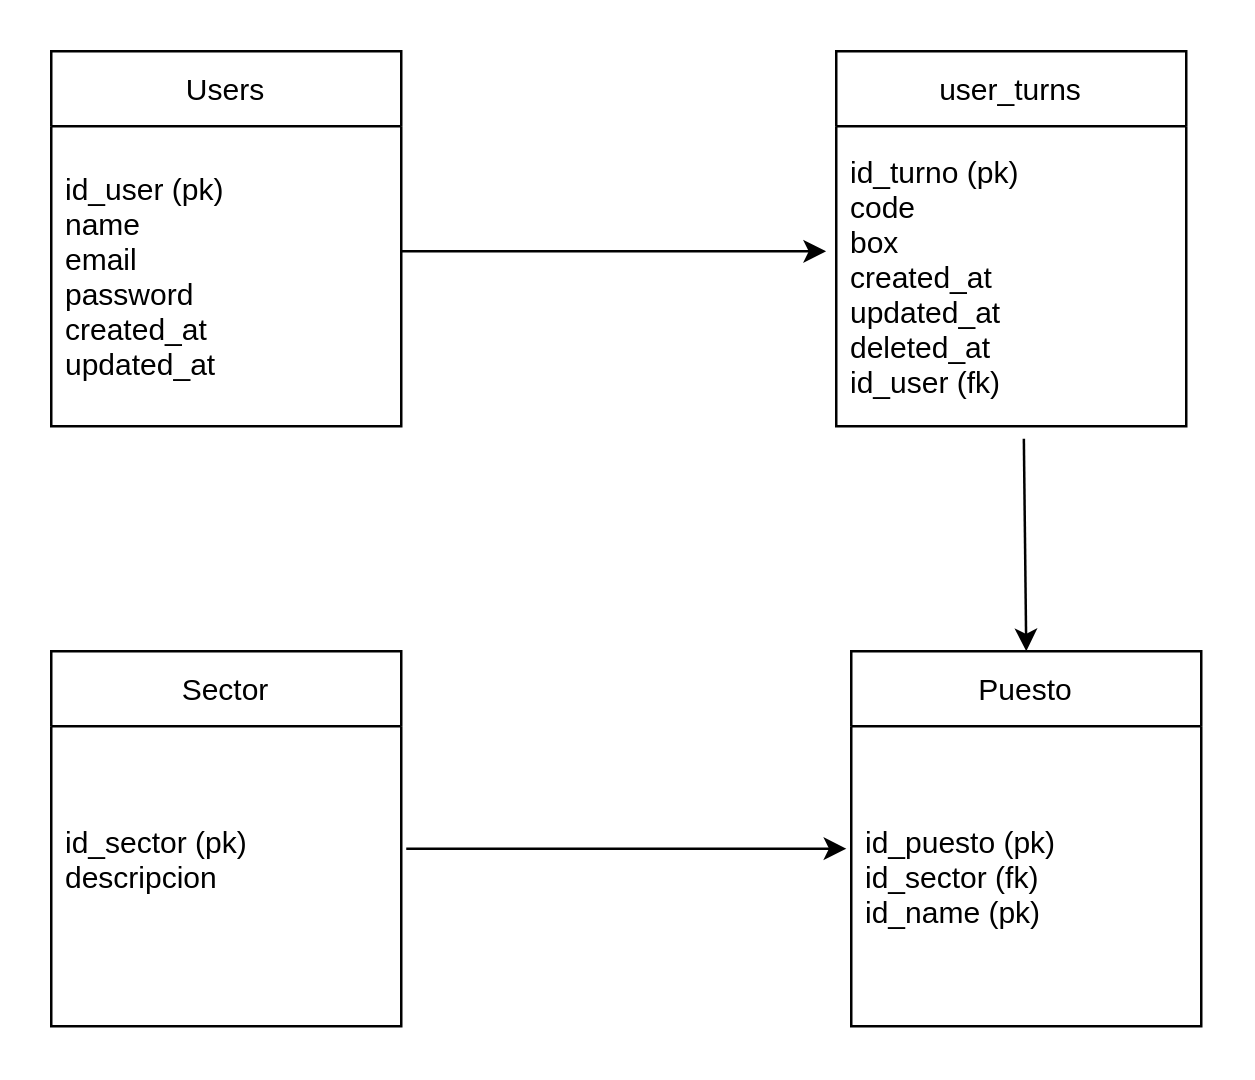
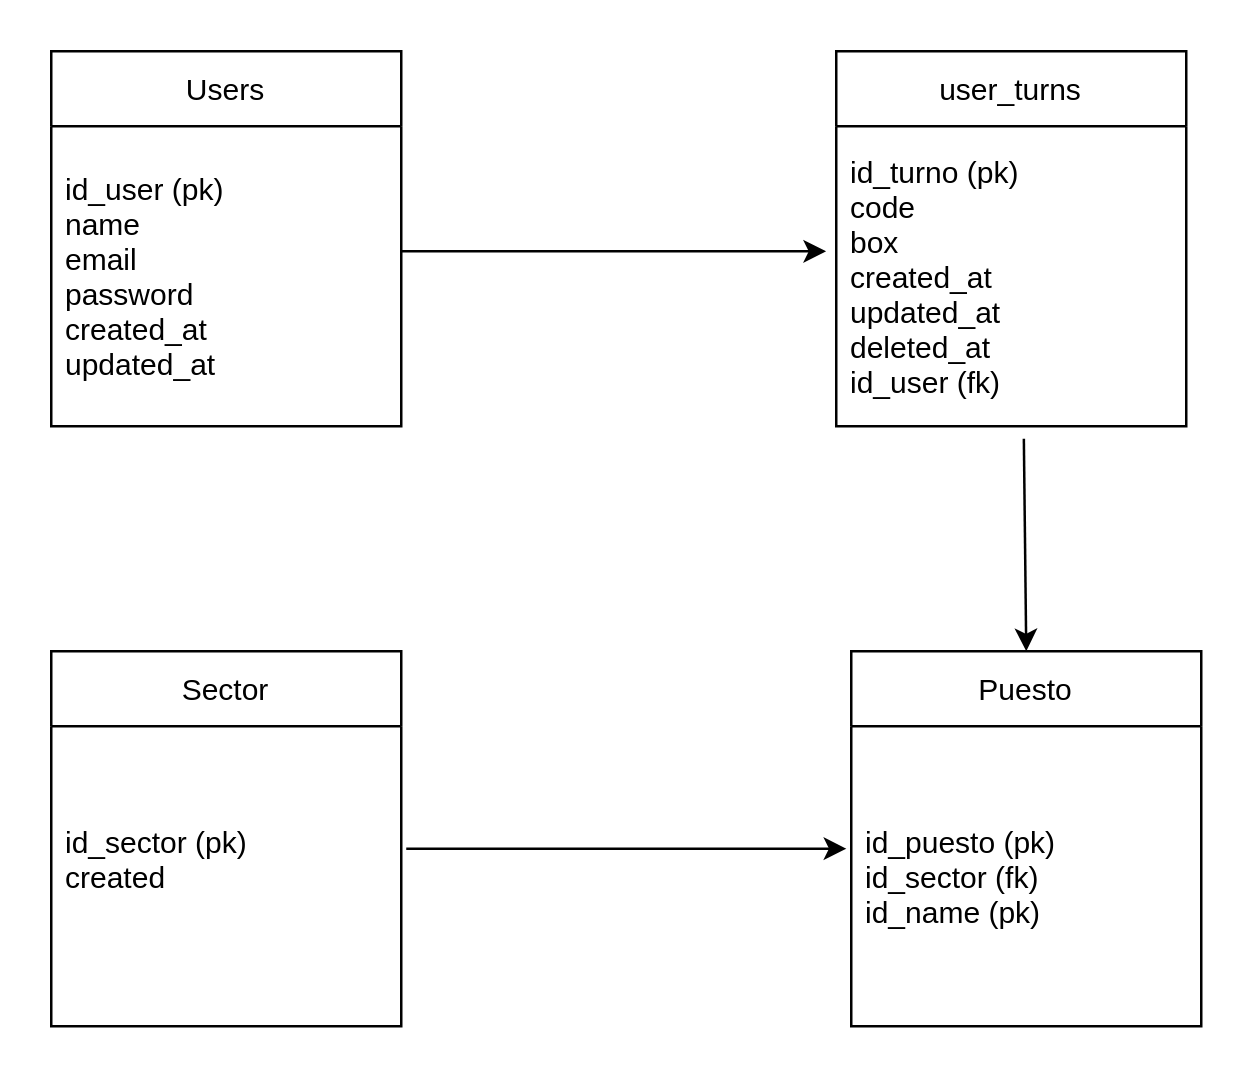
(175, 843) -> (175, 843)
